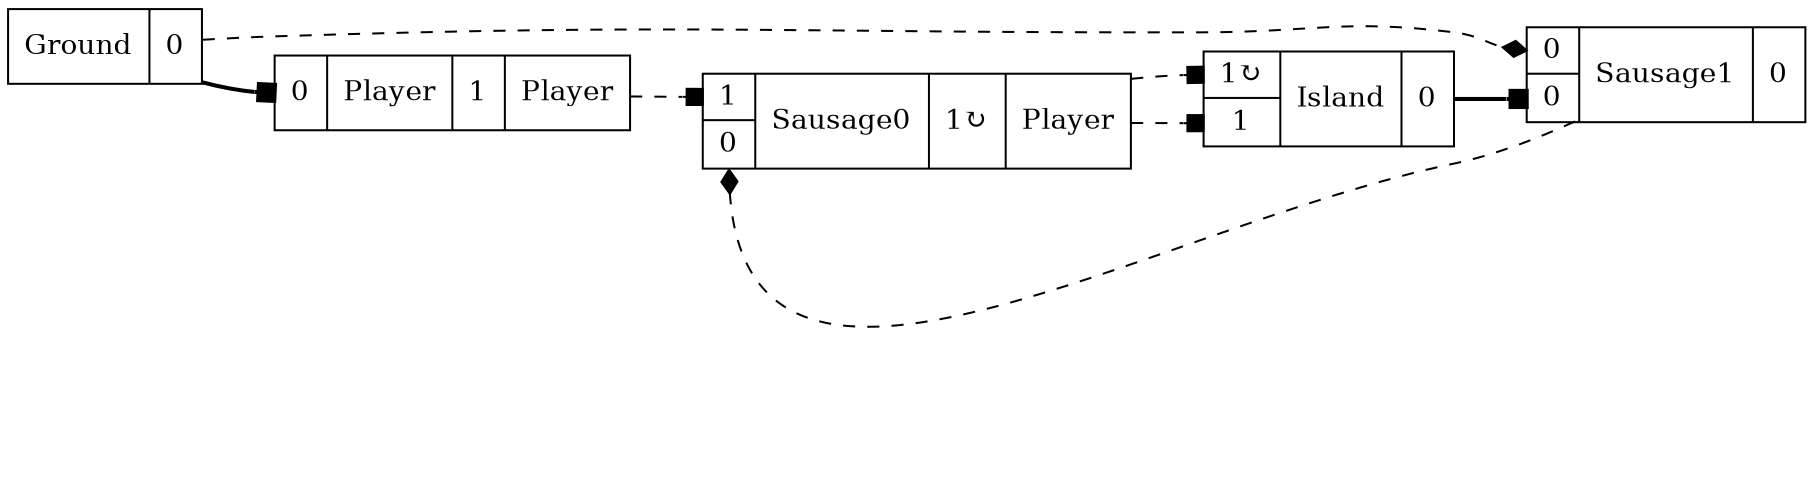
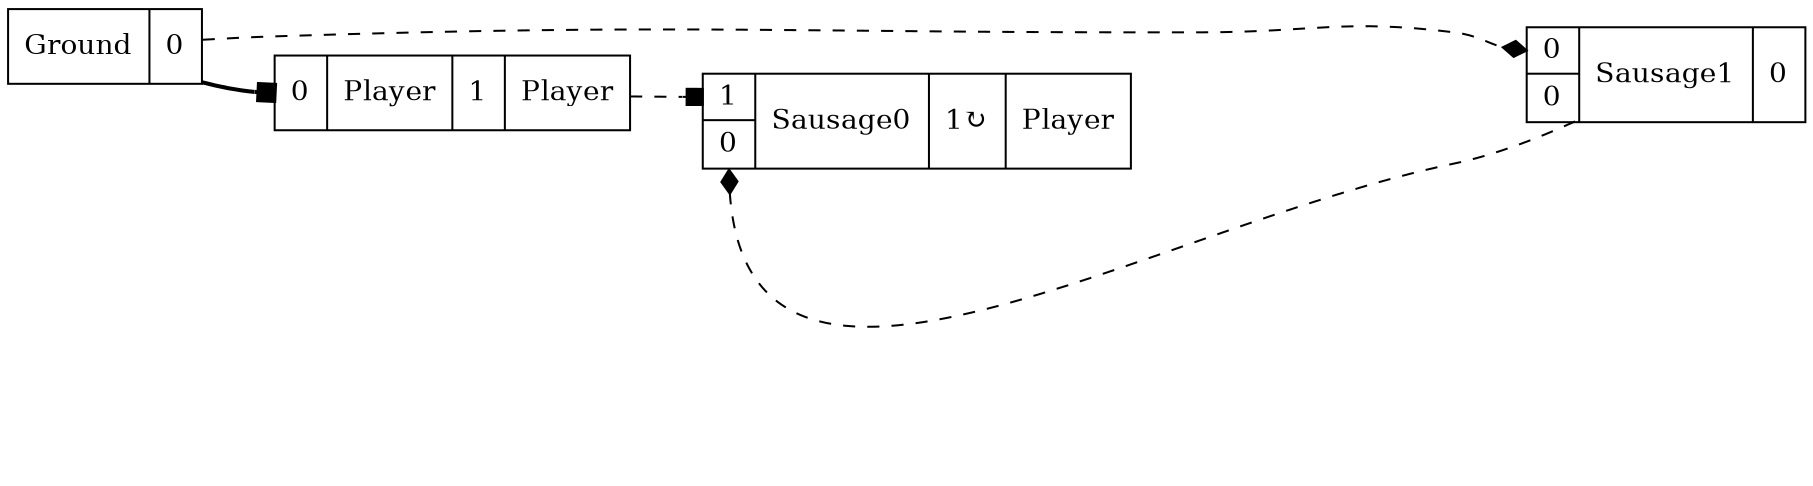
(1329, 99) -> none
